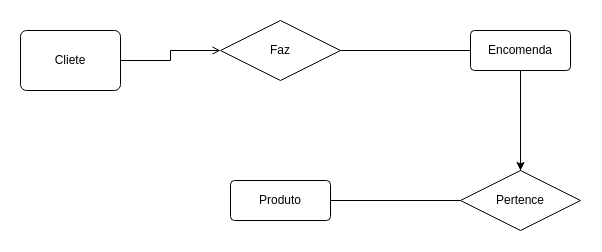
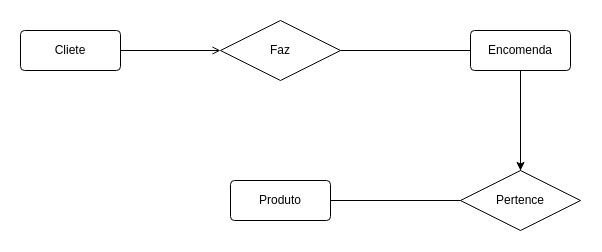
(71, 61) -> (71, 51)
